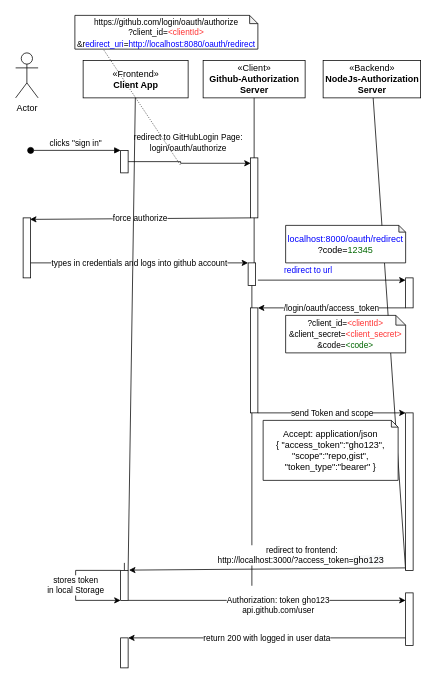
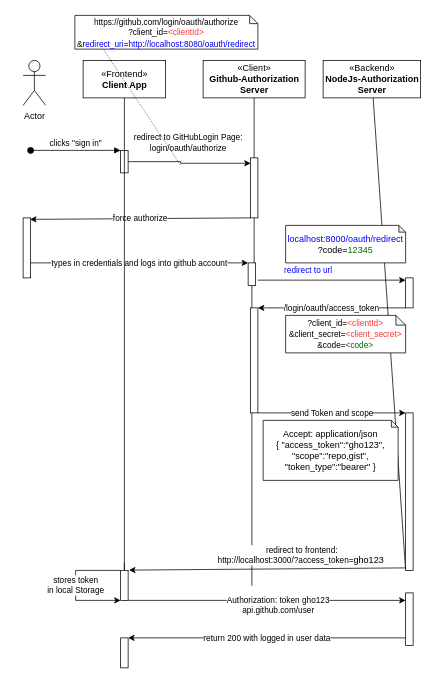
(27, 75) -> (34, 83)
(135, 79) -> (124, 79)
